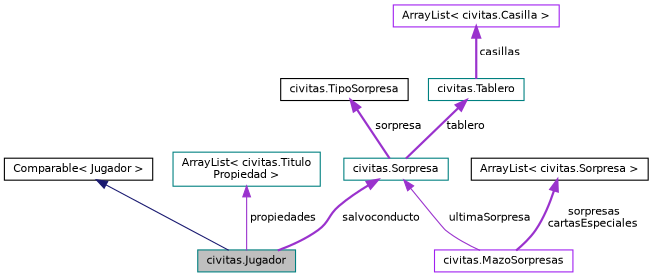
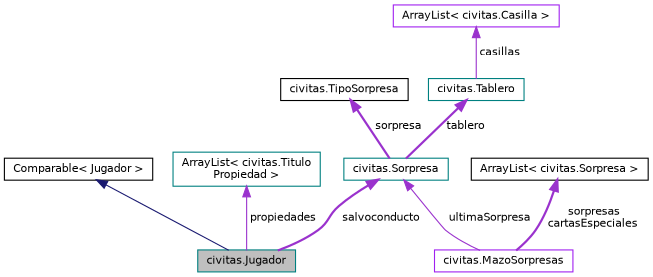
(476, 58) -> (476, 58)
